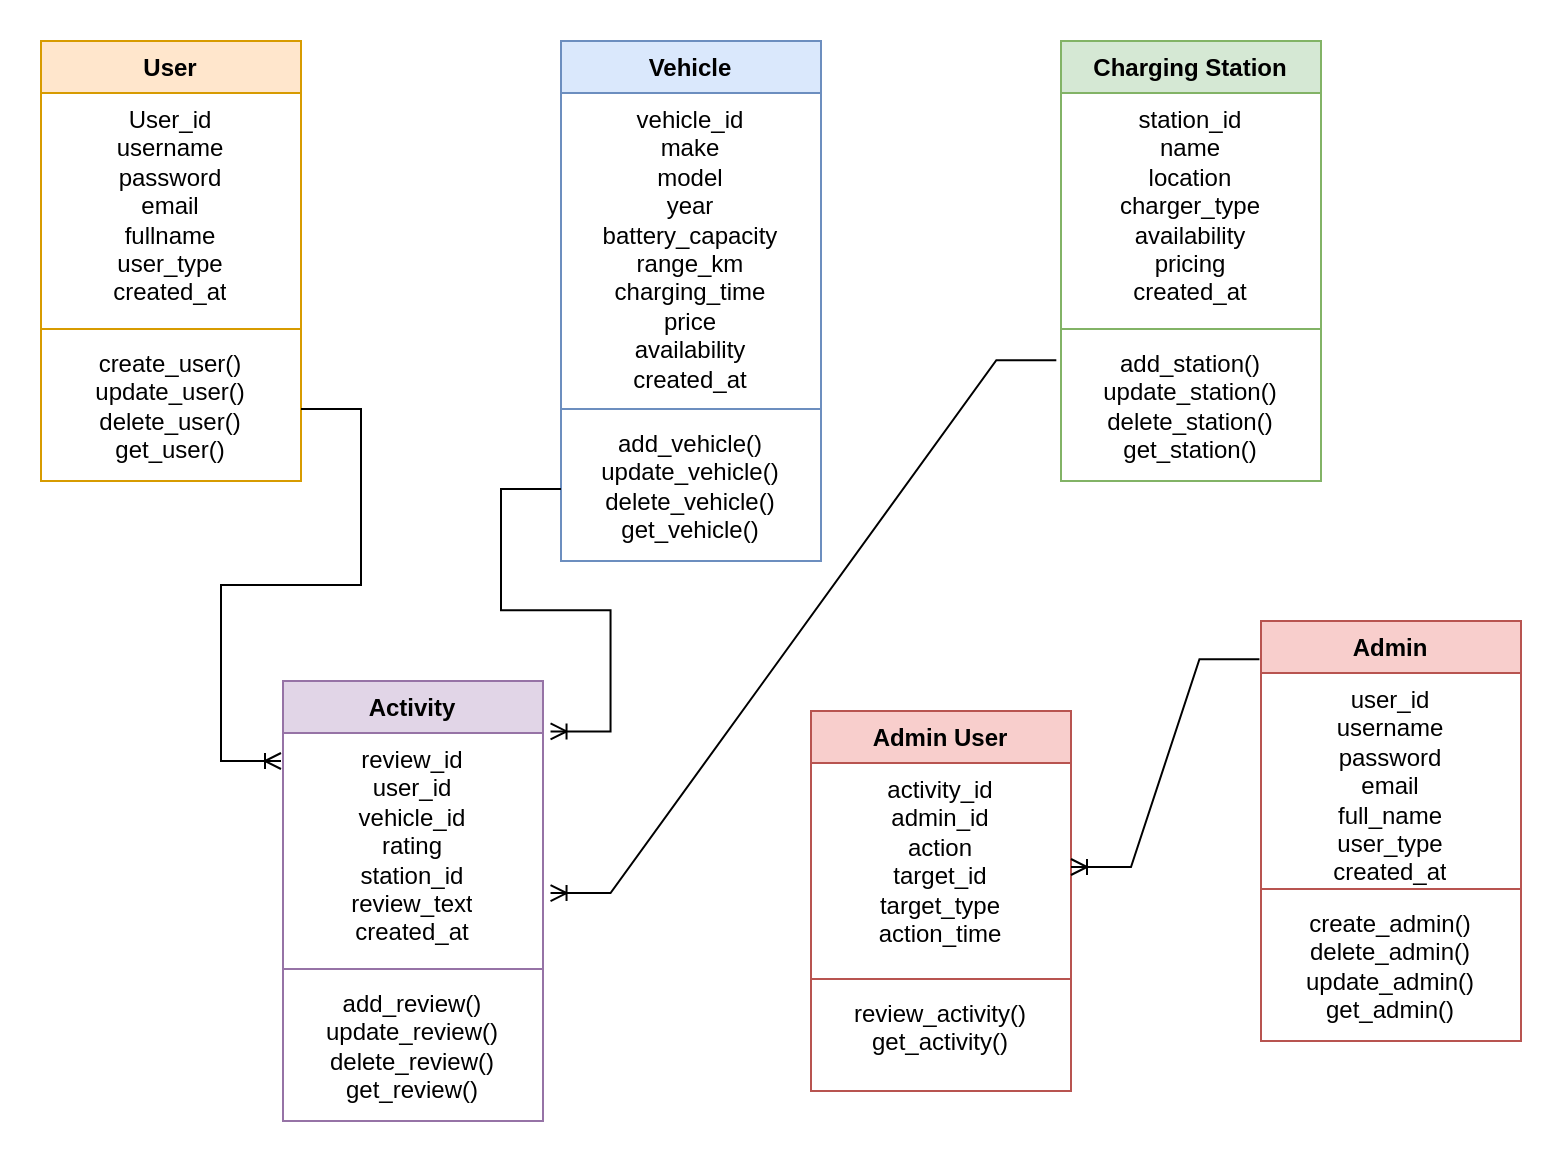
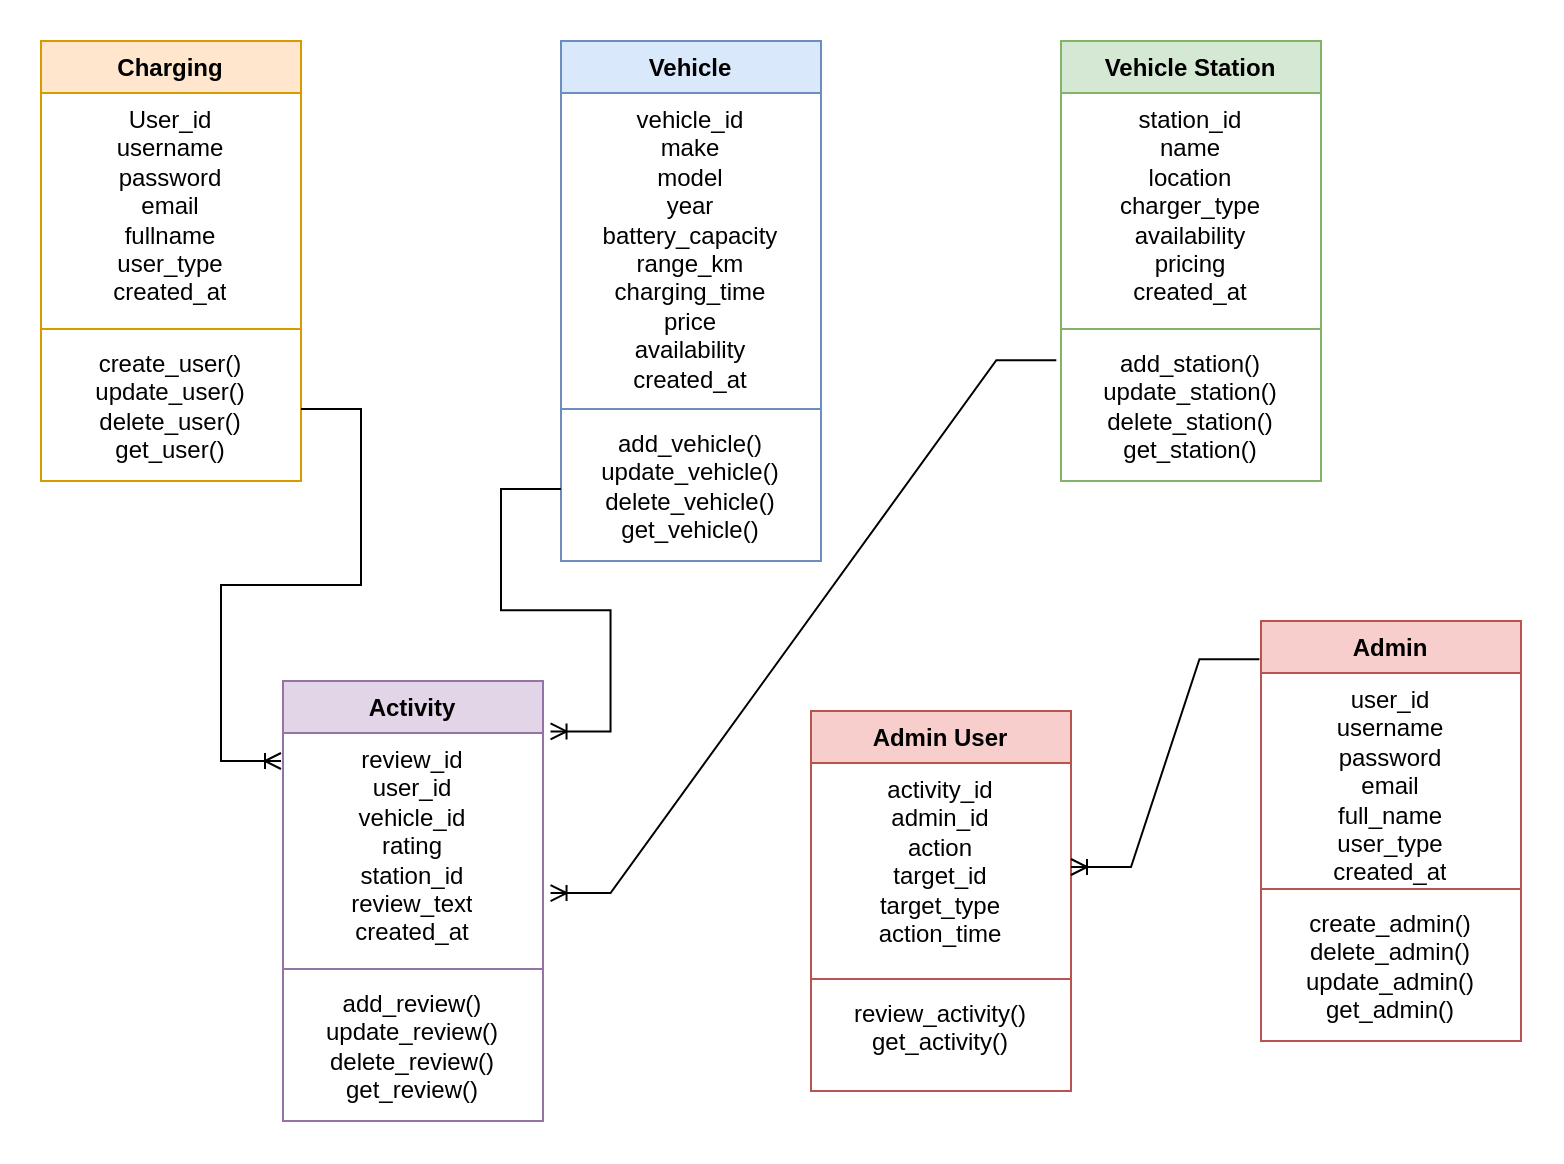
(171, 69) -> (171, 69)
(1191, 69) -> (1191, 69)
